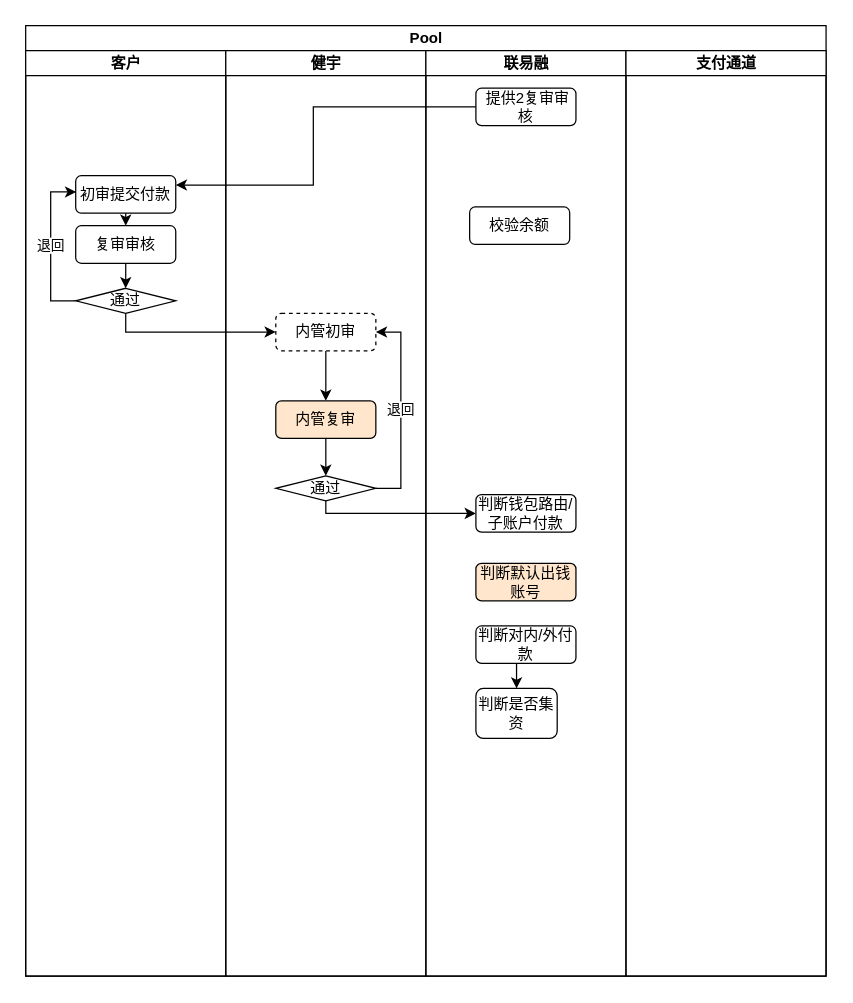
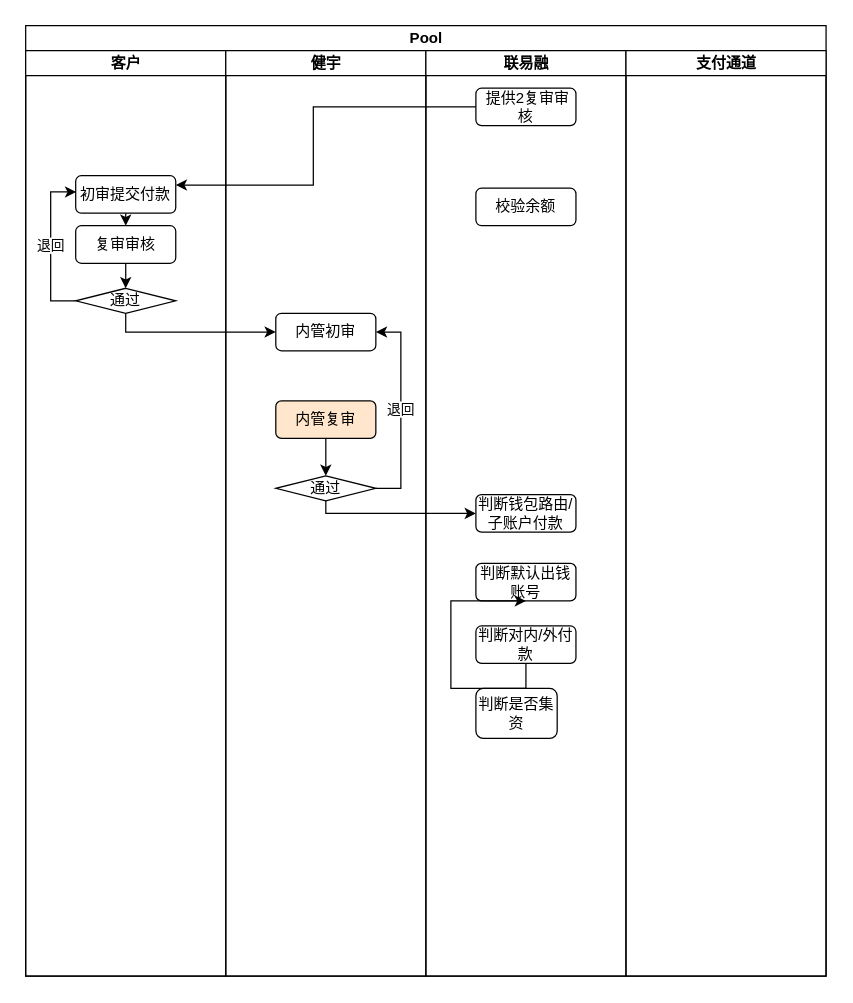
(519, 226) -> (526, 207)
(326, 332) -> (326, 332)
(326, 372) -> none
(526, 582) -> (526, 582)
(516, 667) -> (451, 645)
